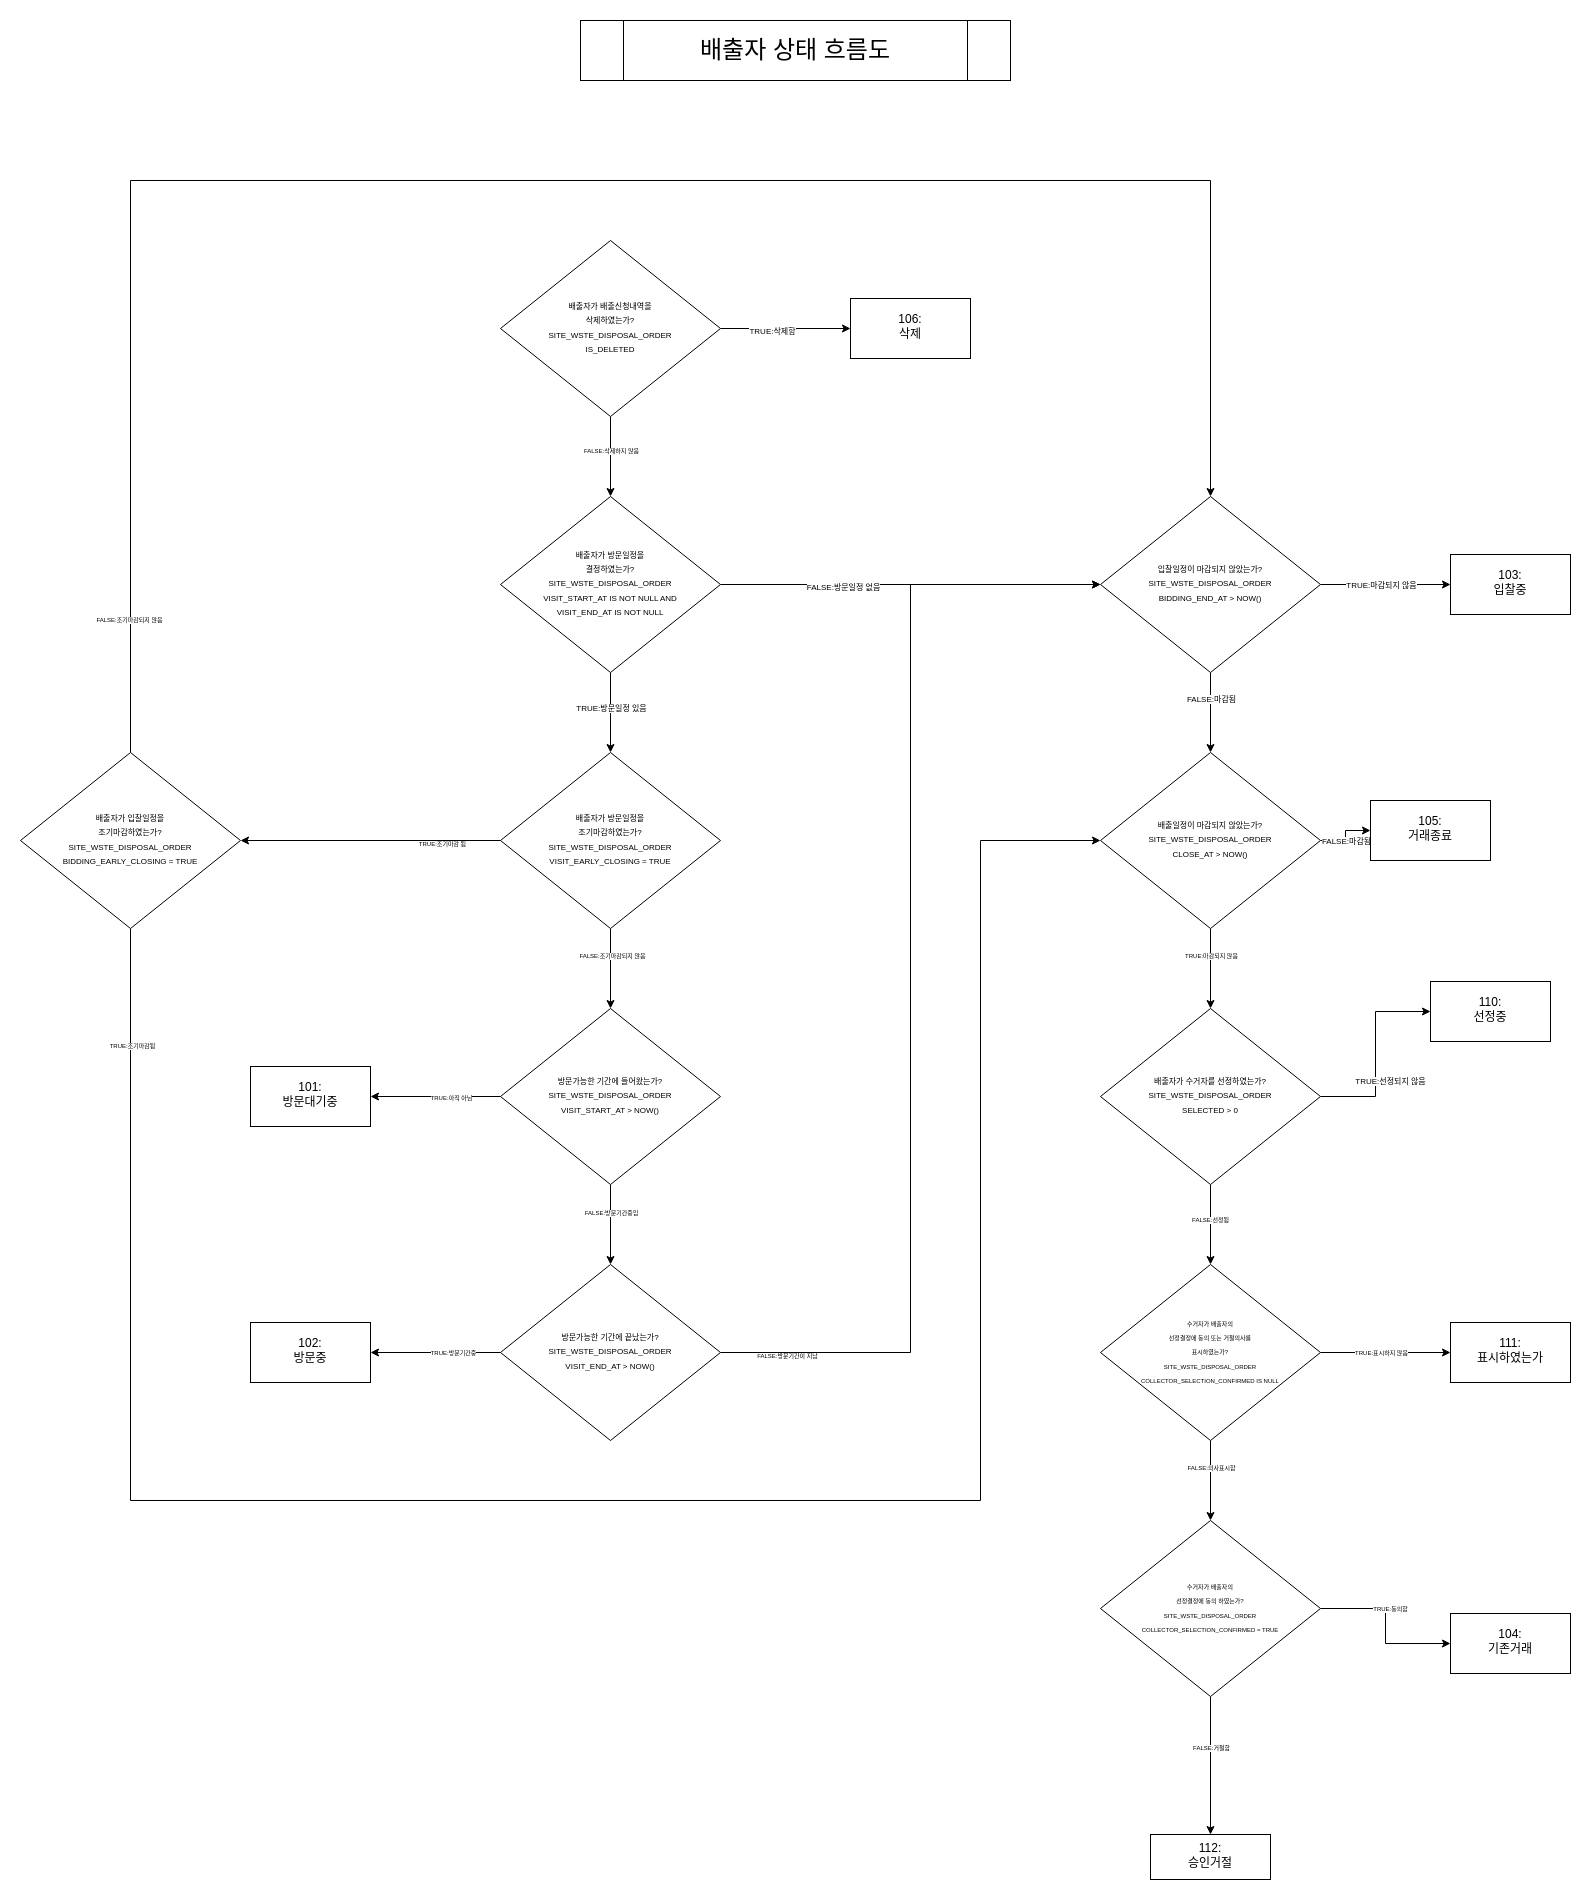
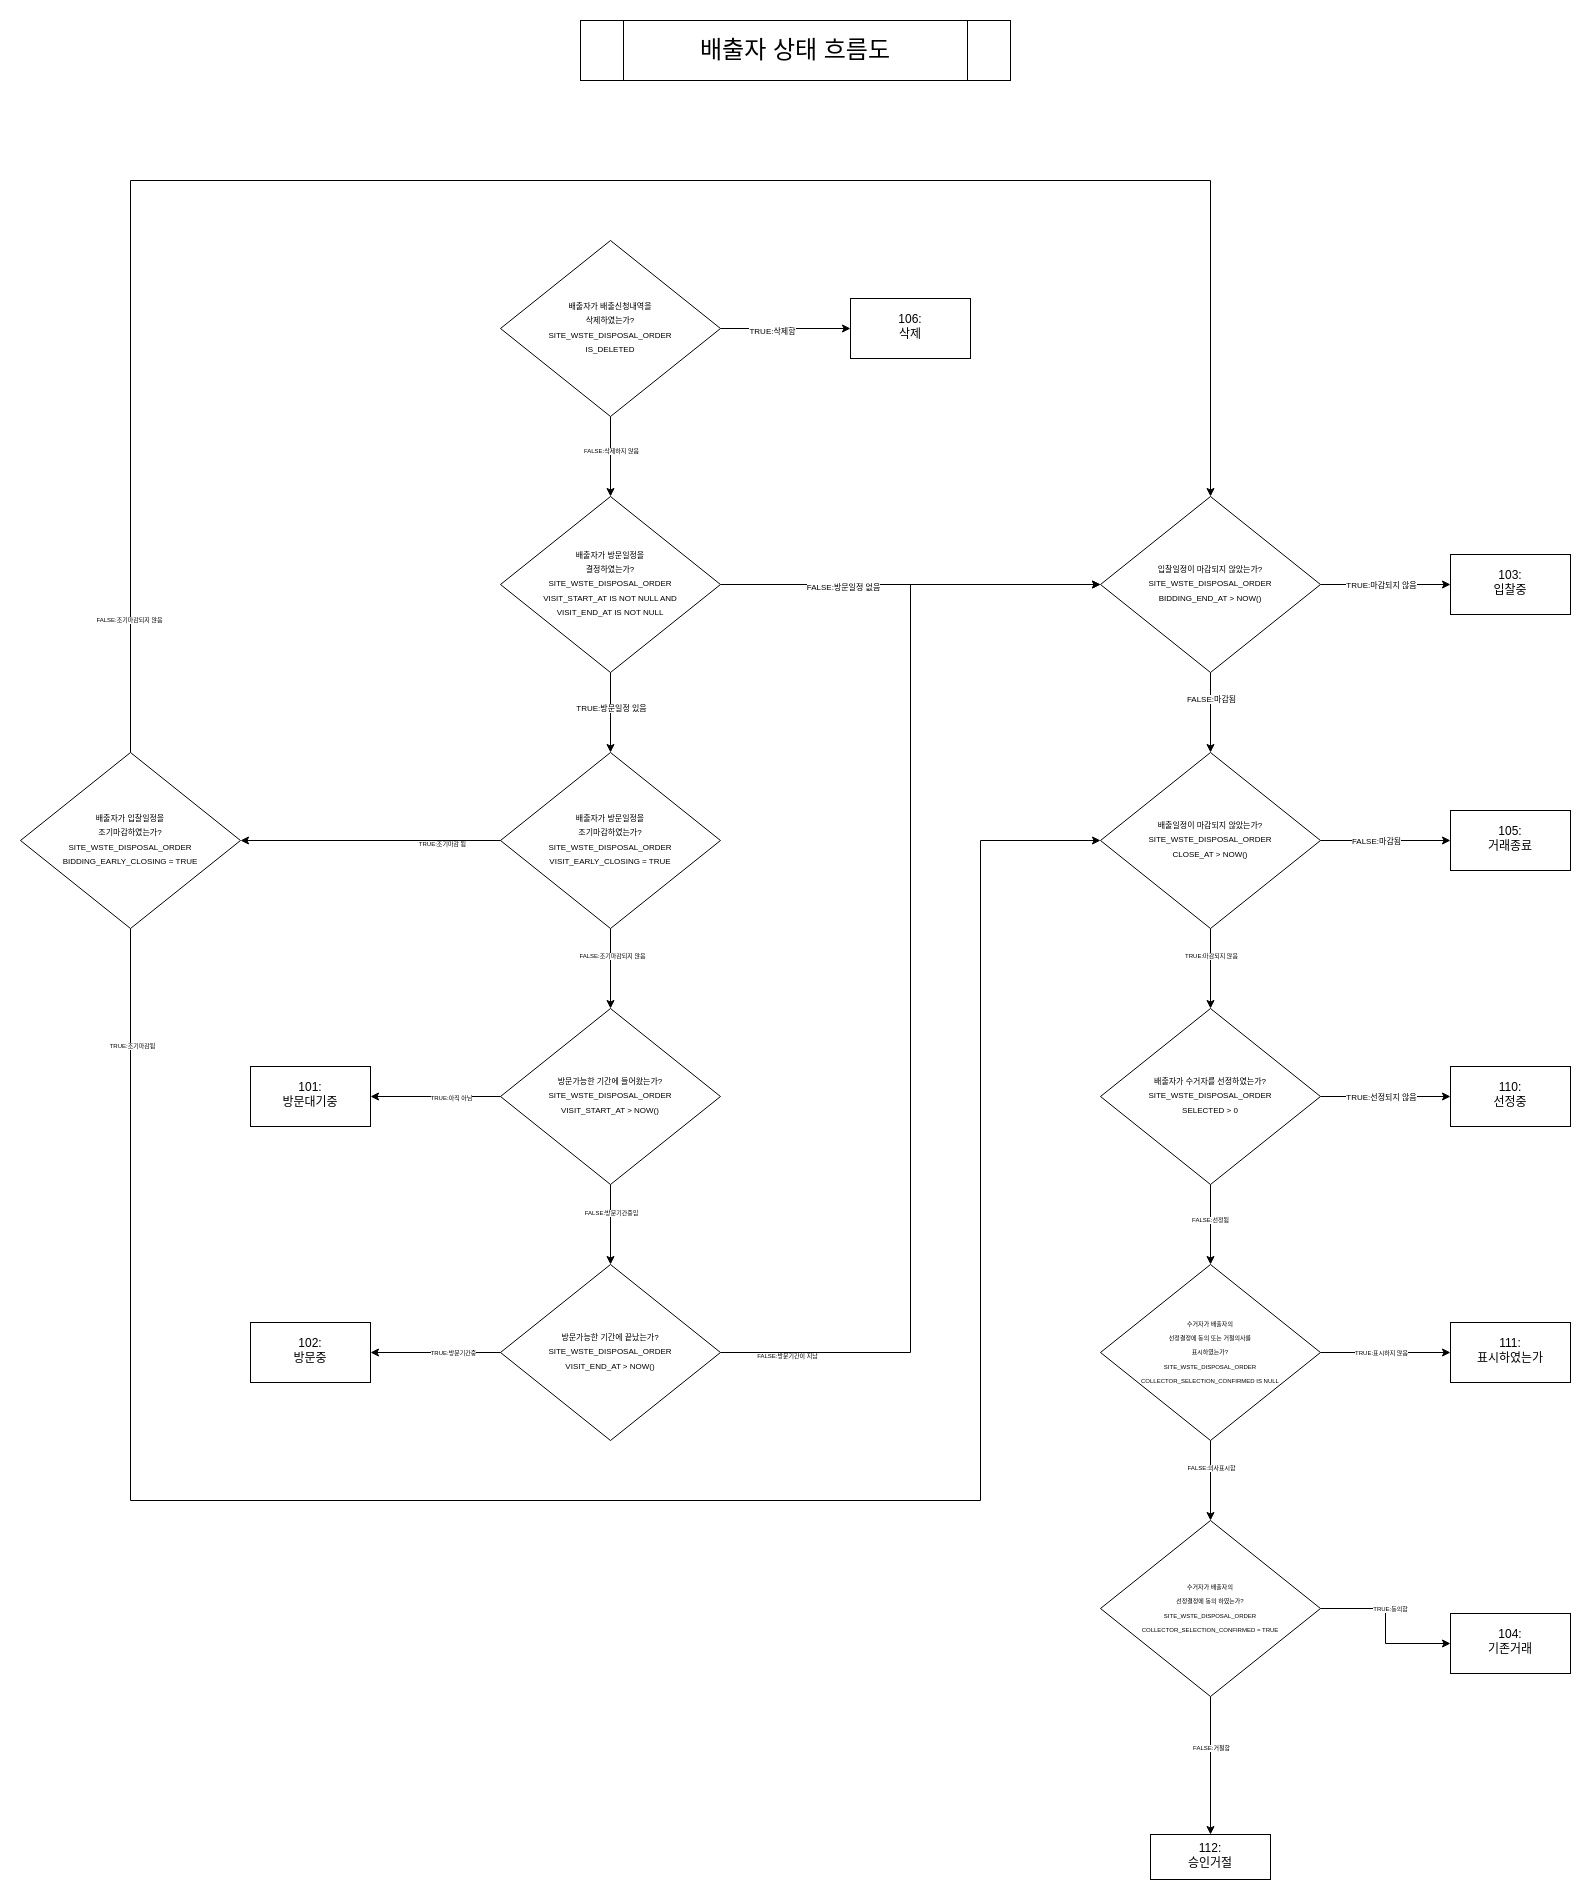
(1431, 831) -> (1511, 841)
(1491, 1012) -> (1511, 1097)
